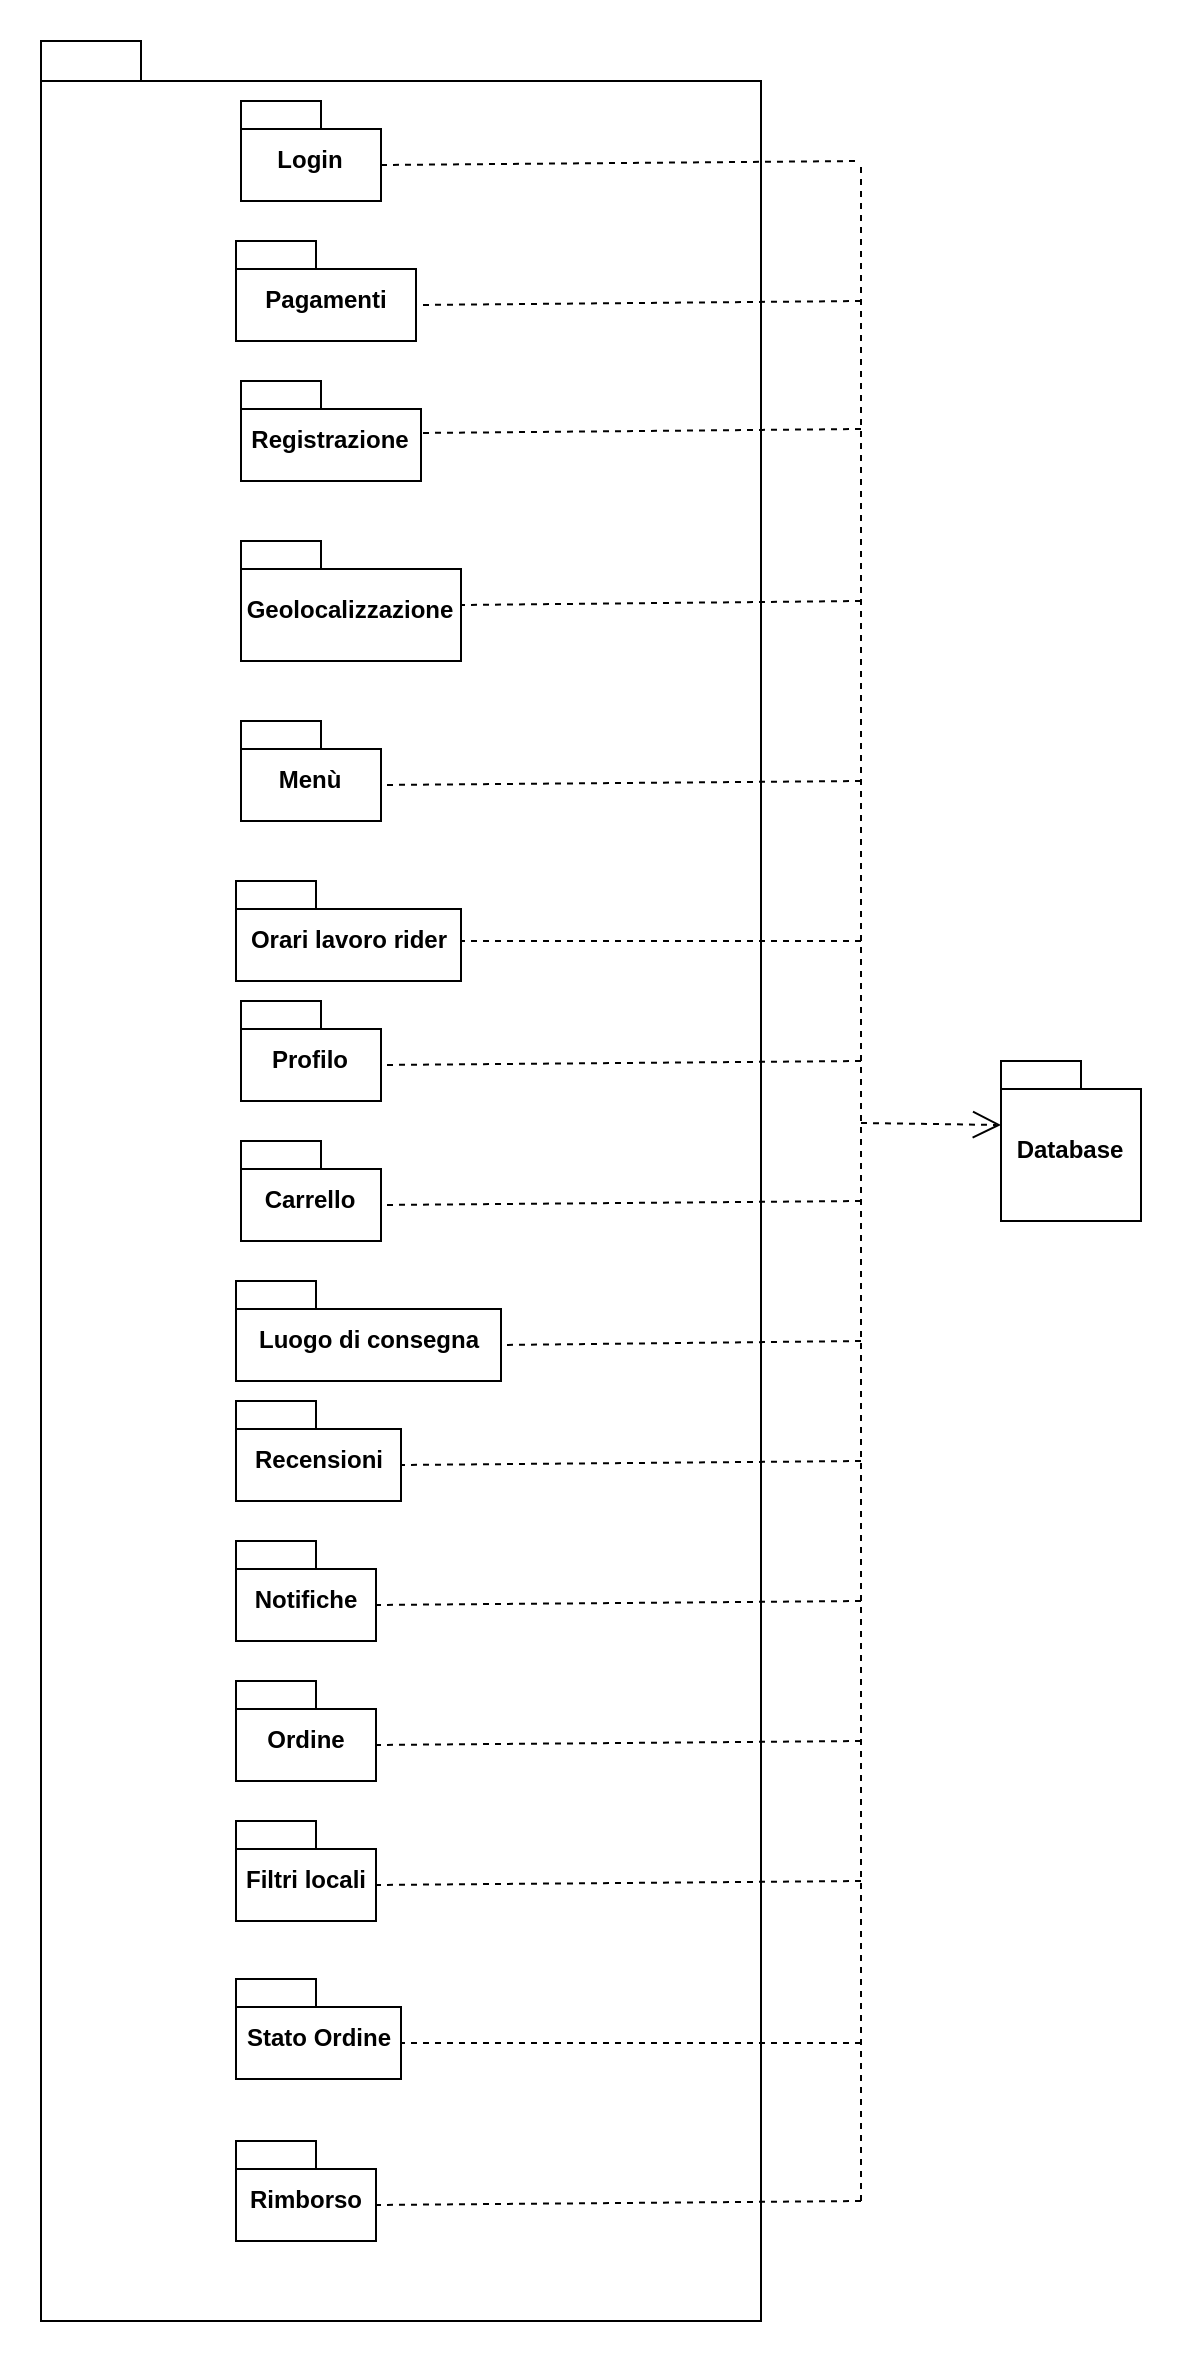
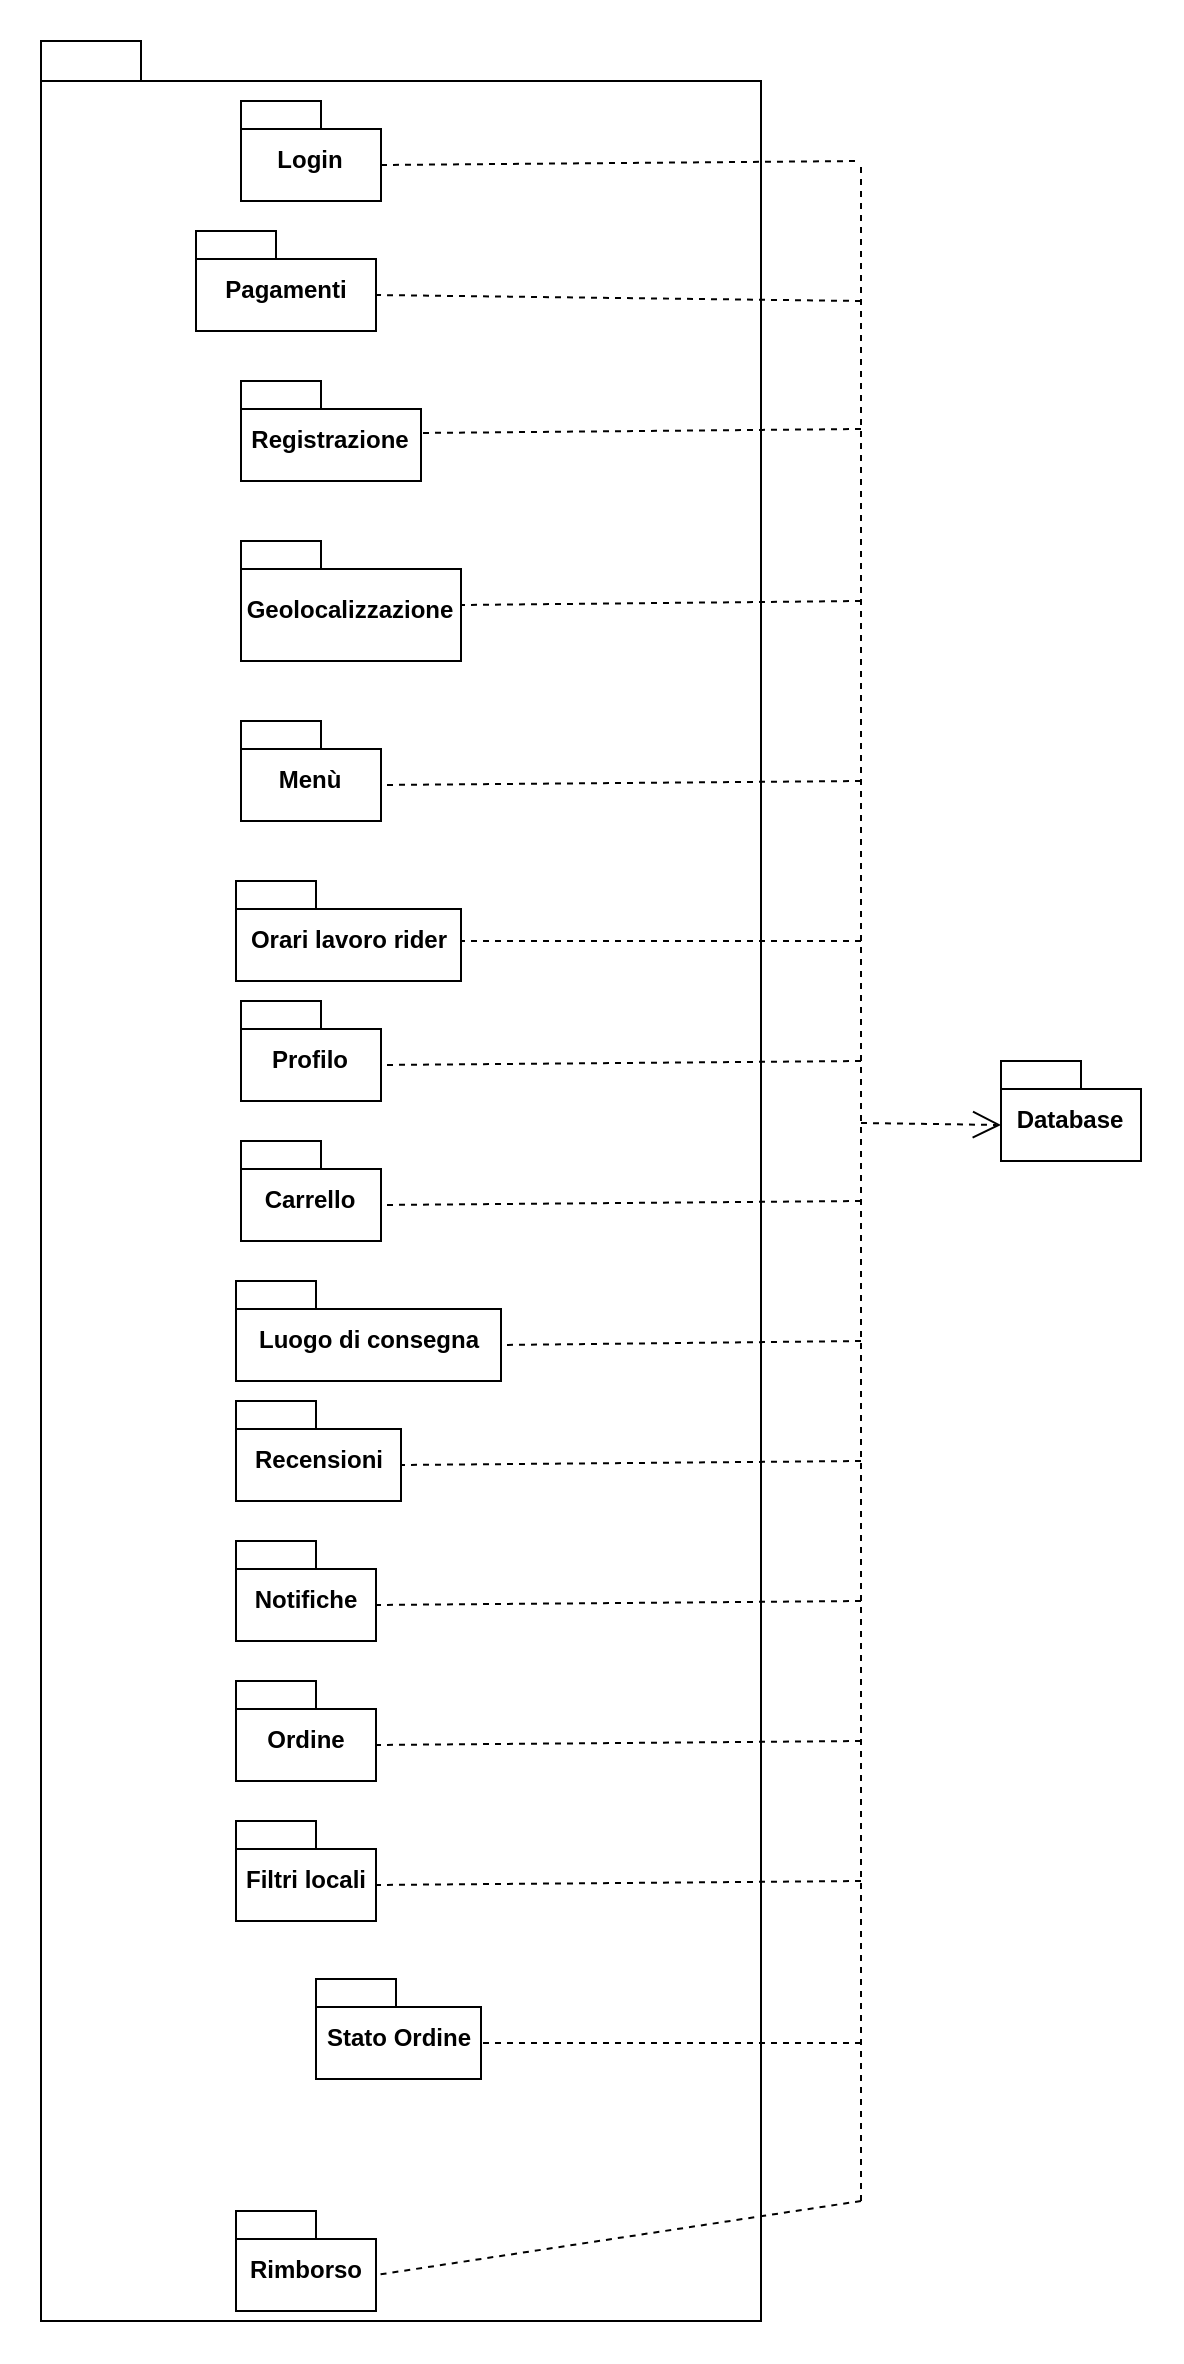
(326, 291) -> (286, 281)
(1071, 1141) -> (1071, 1111)
(319, 2029) -> (399, 2029)
(306, 2191) -> (306, 2261)
